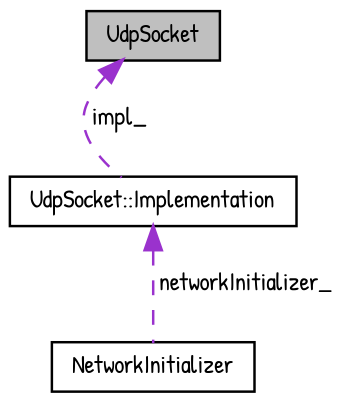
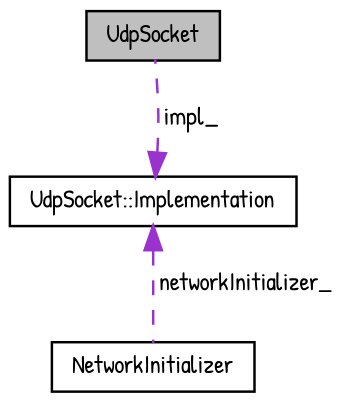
(85, 131) -> (158, 106)
